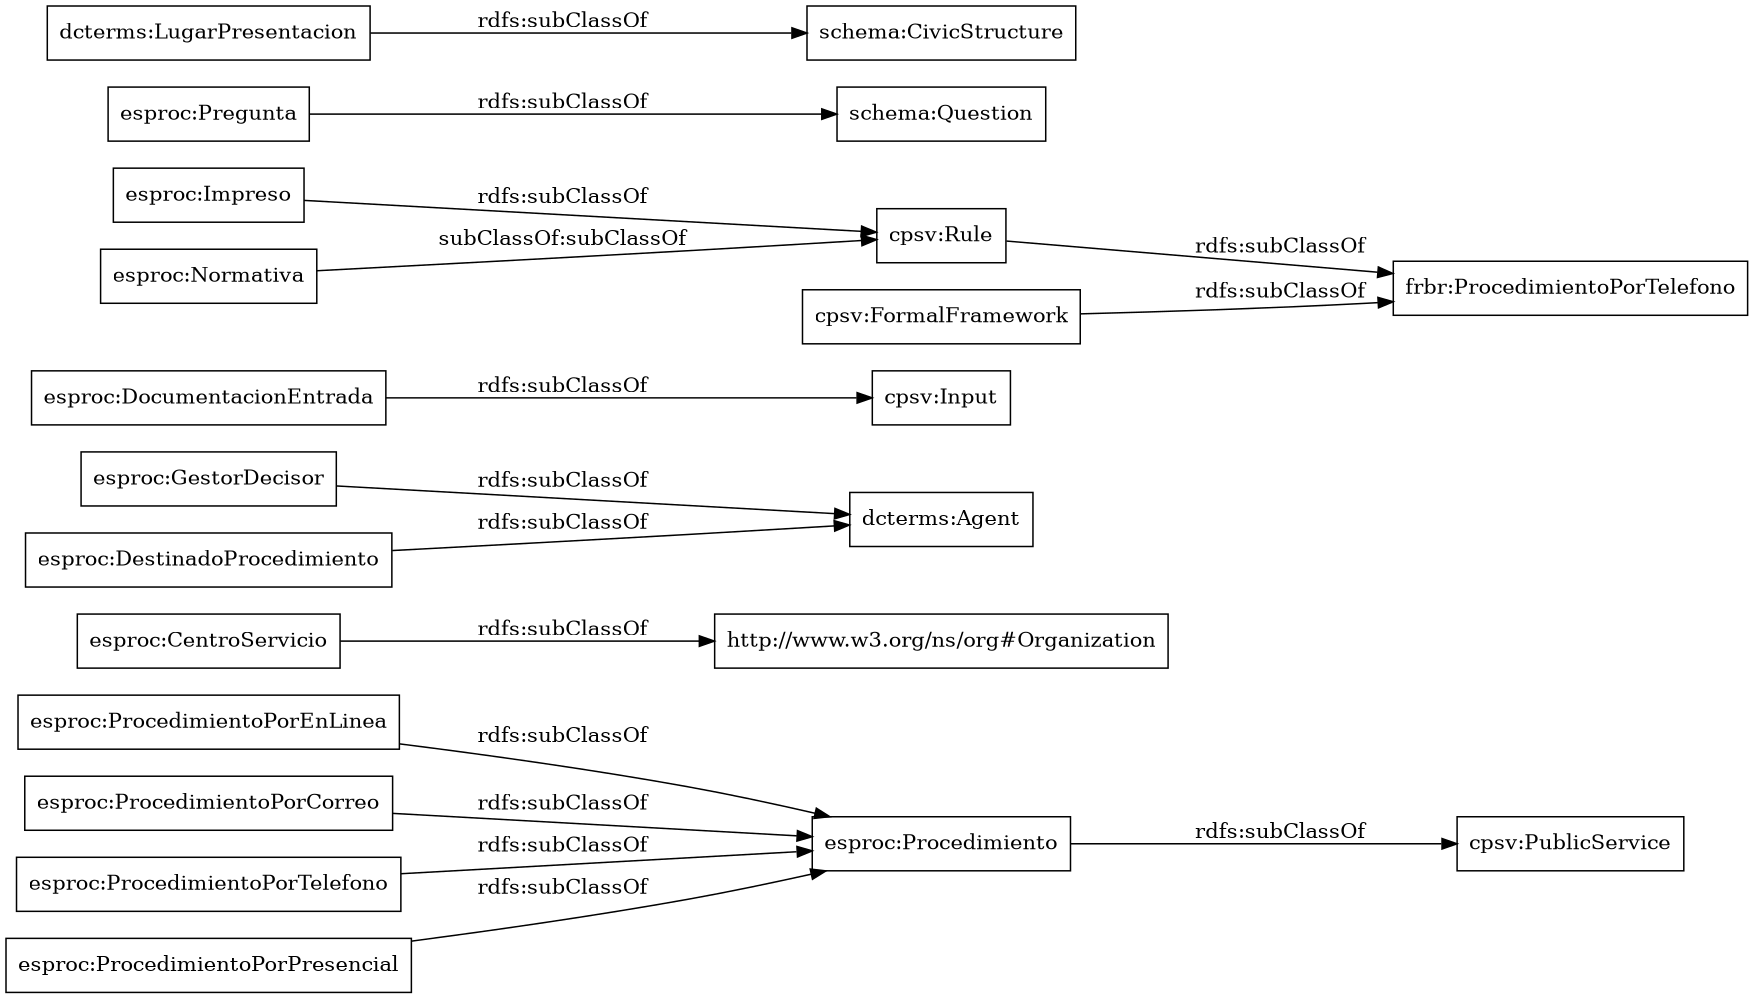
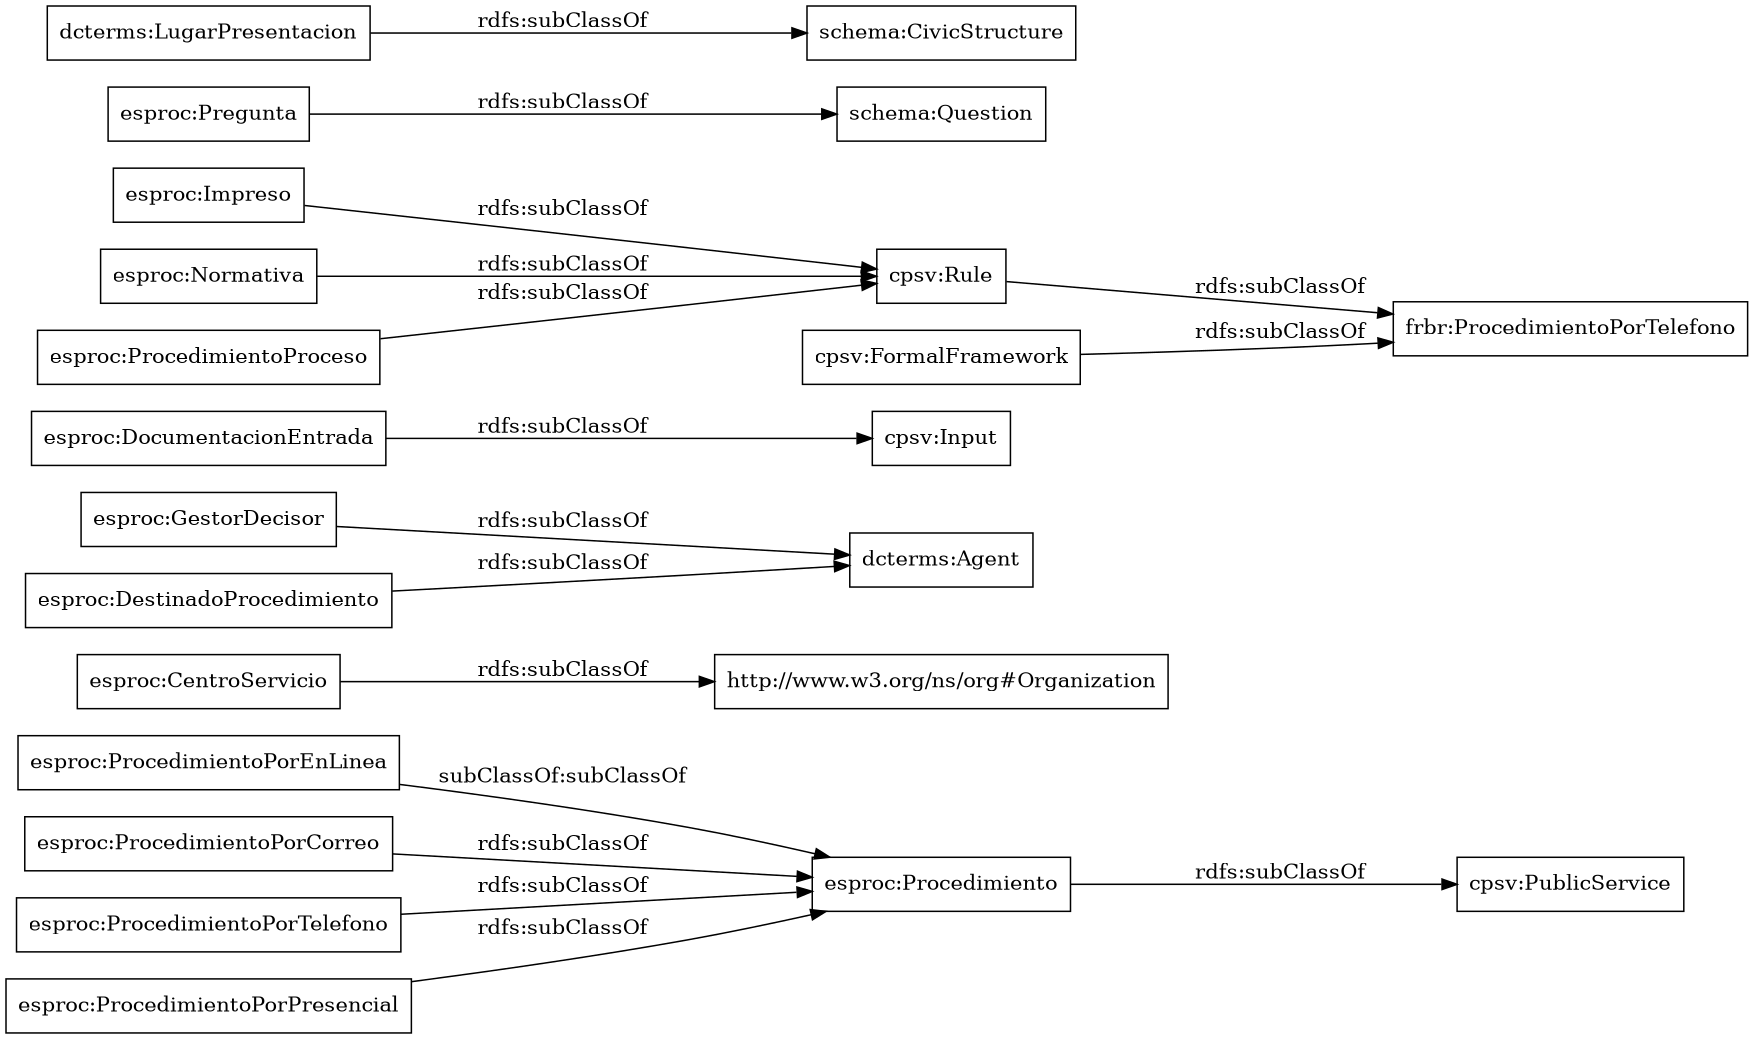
(563, 239) -> (563, 265)
none -> (209, 357)
(563, 736) -> (563, 777)
